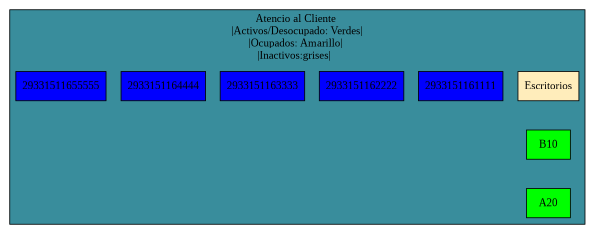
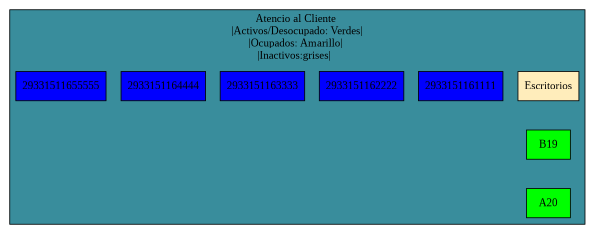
(548, 145) -> (548, 145)
